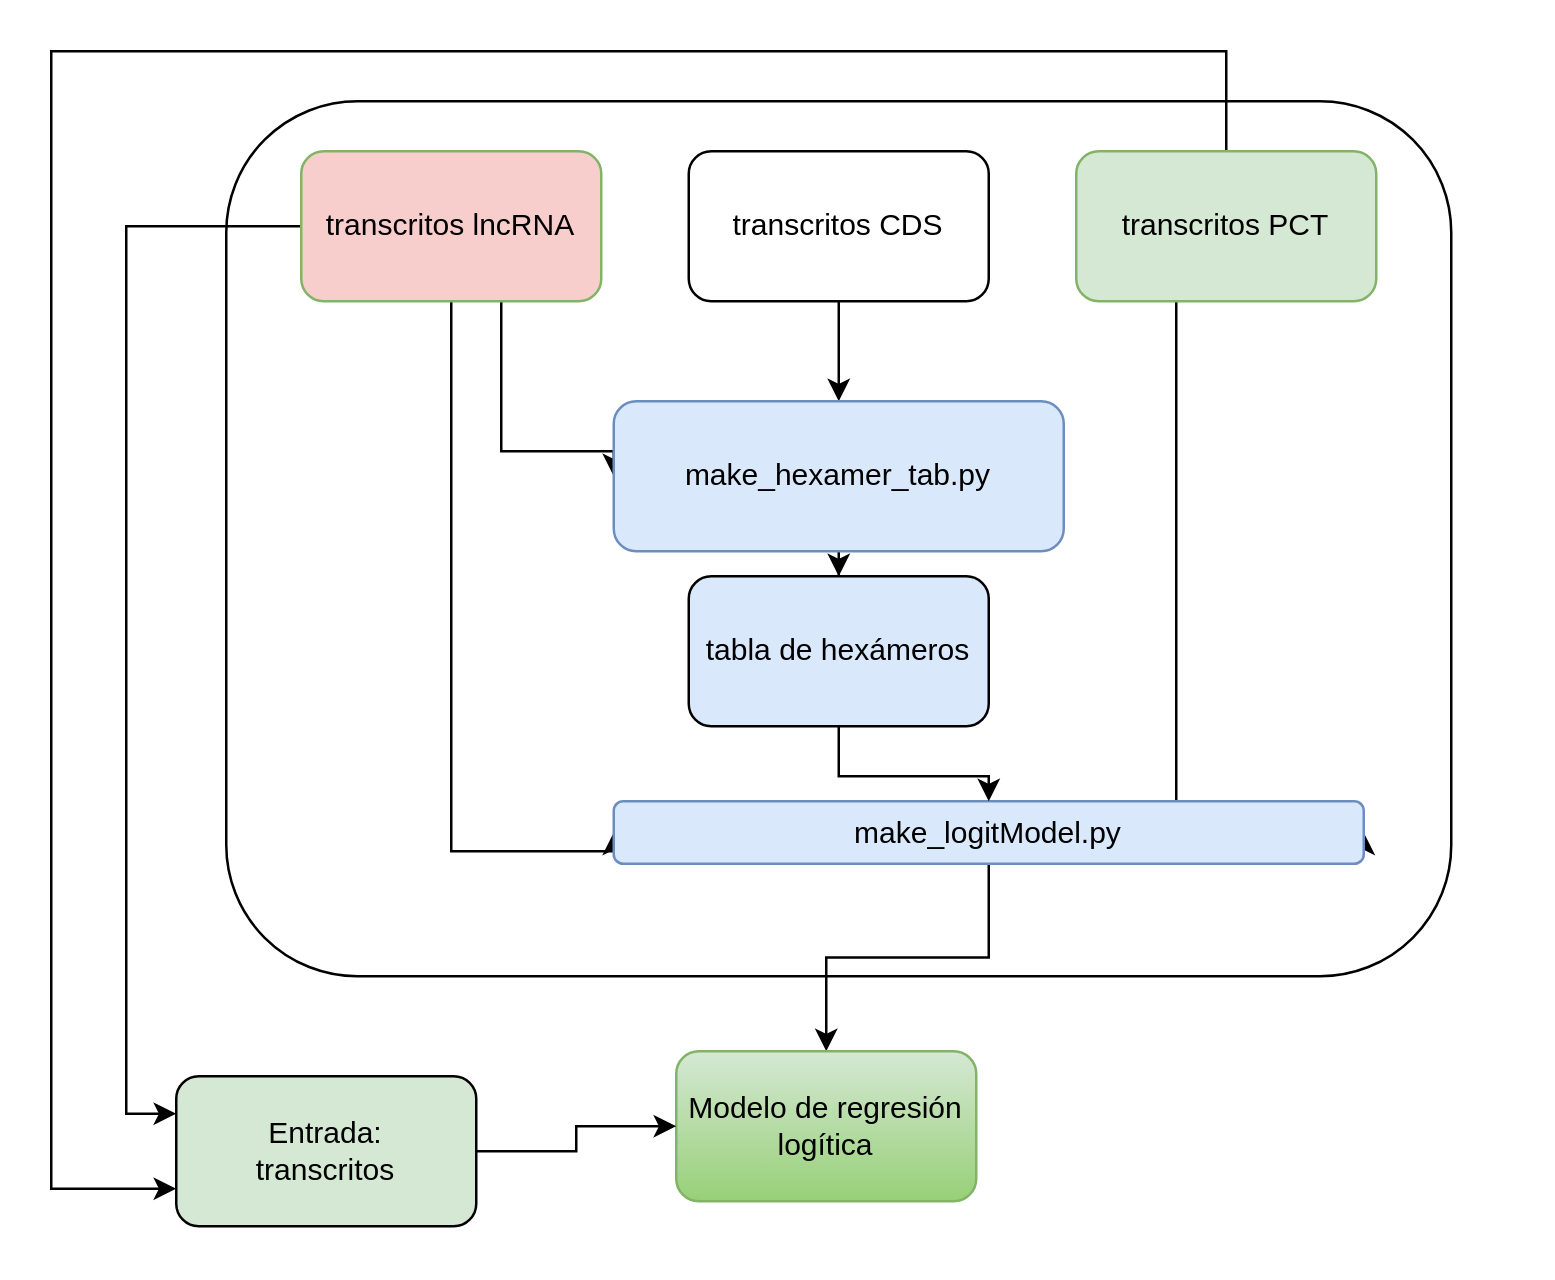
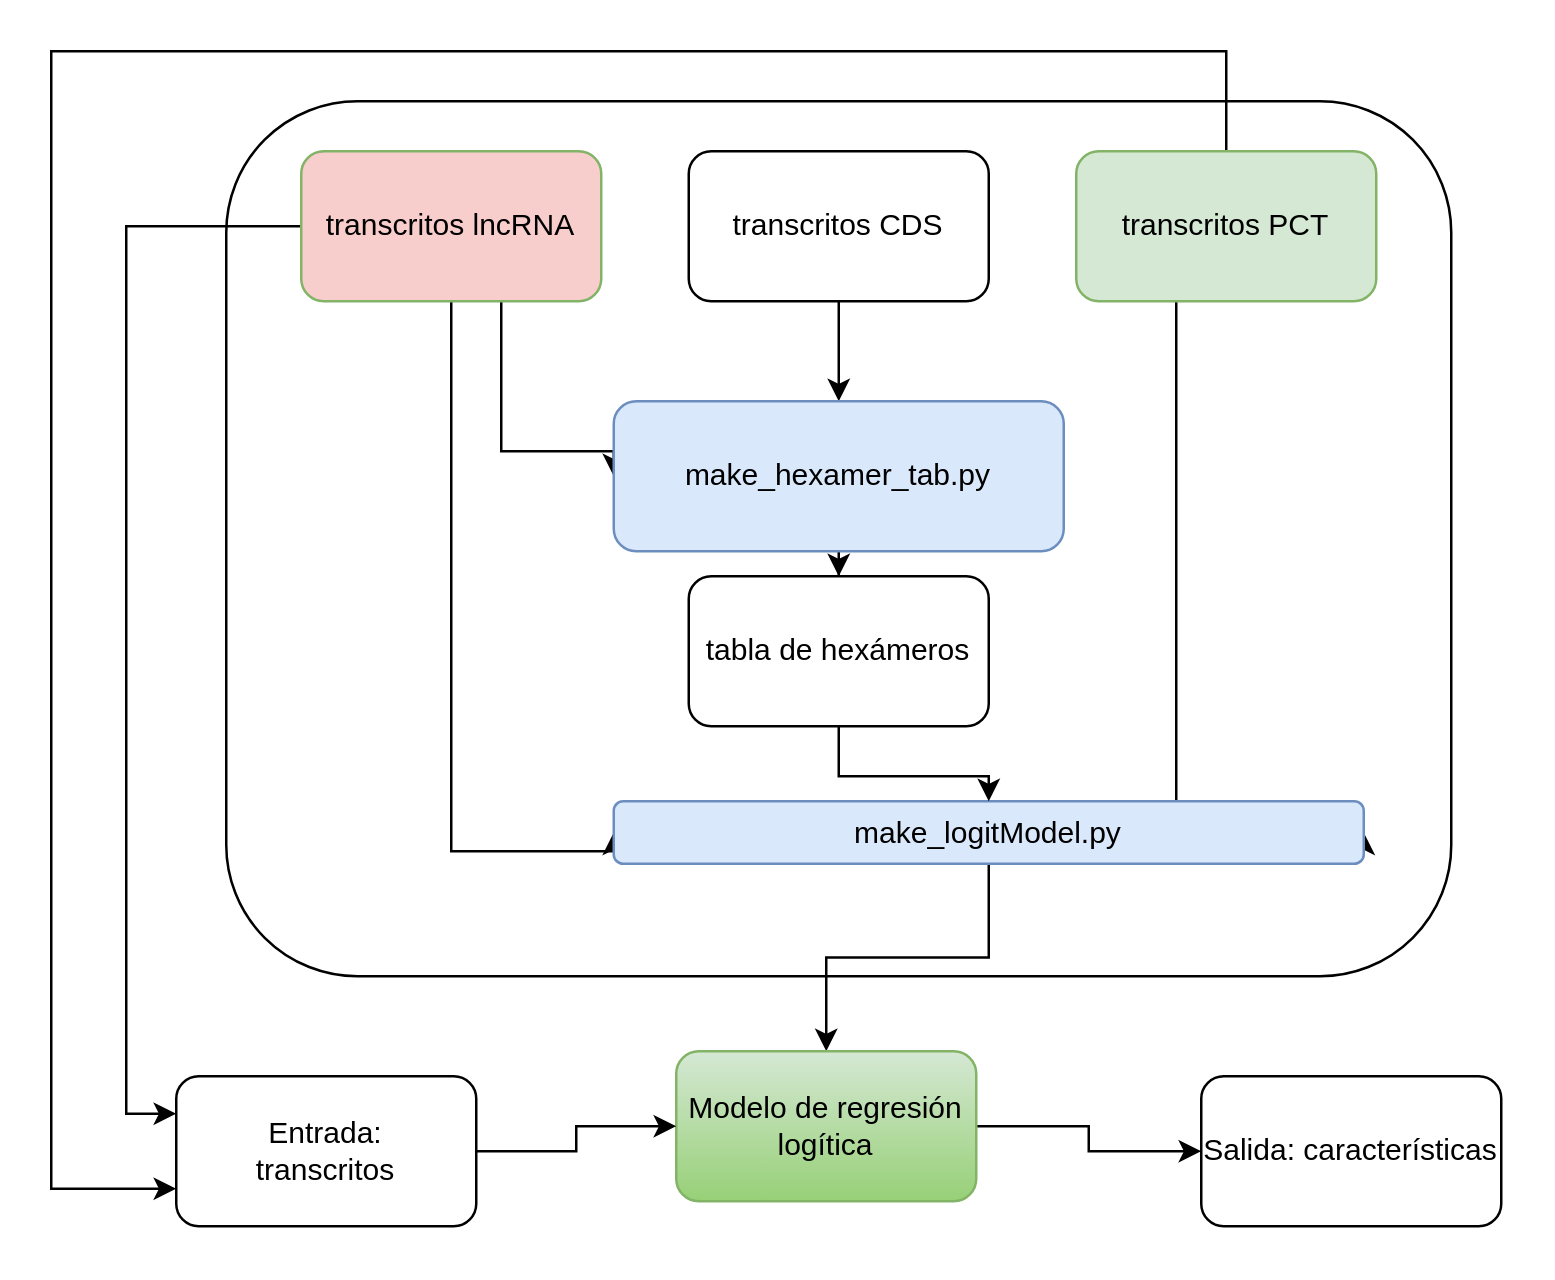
(839, 651) -> (839, 651)
none -> (1089, 1130)
(326, 1151) -> (326, 1151)
none -> (1351, 1151)
